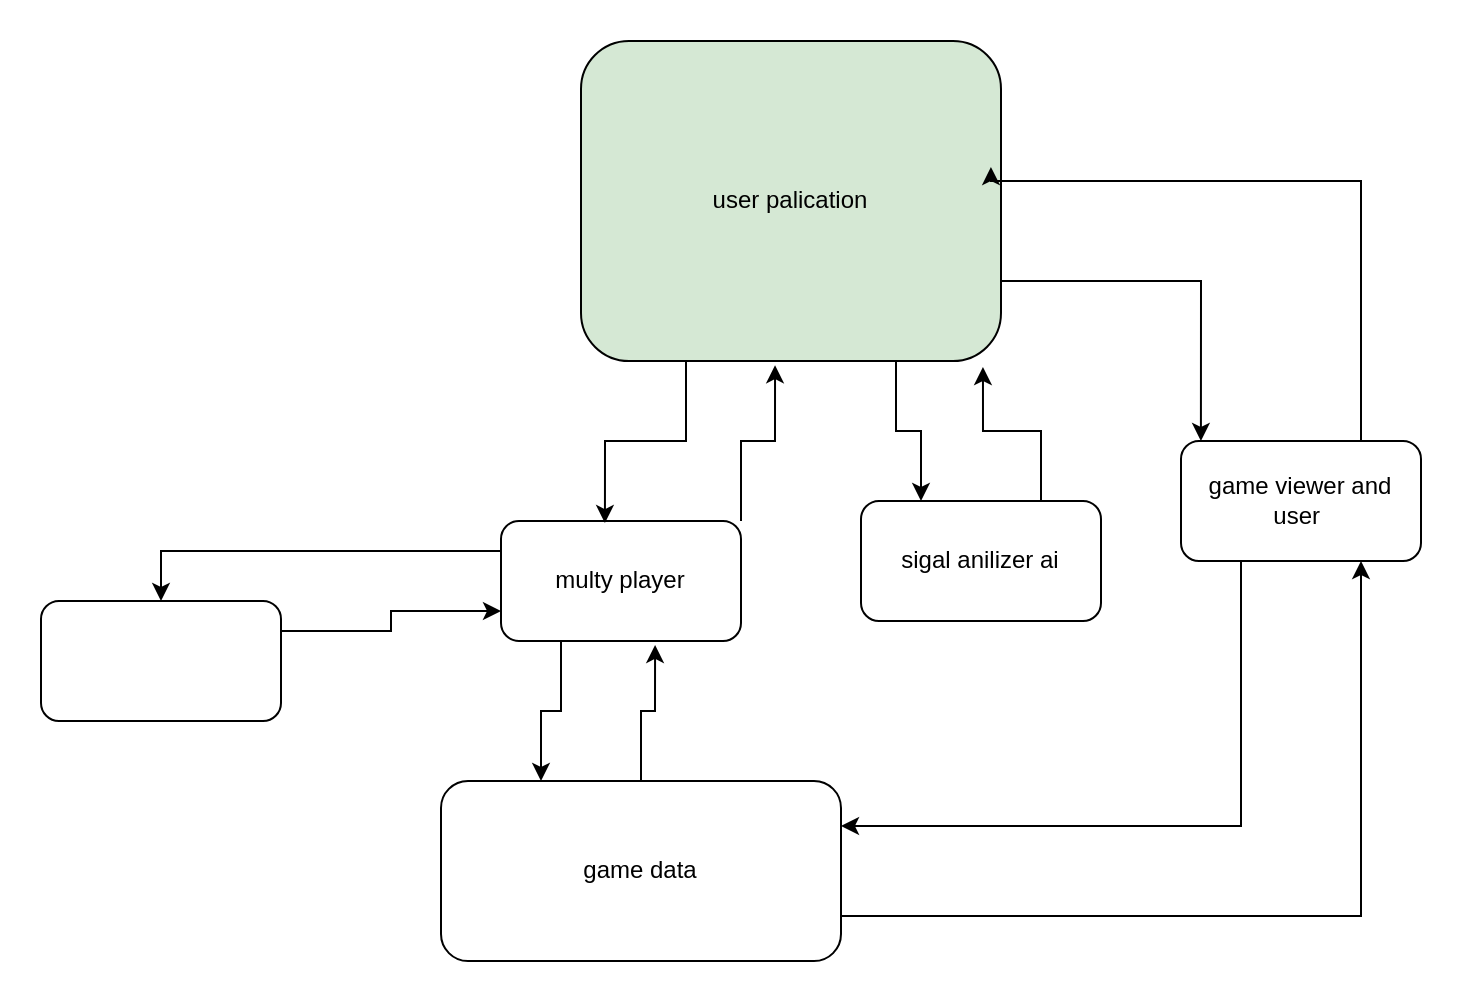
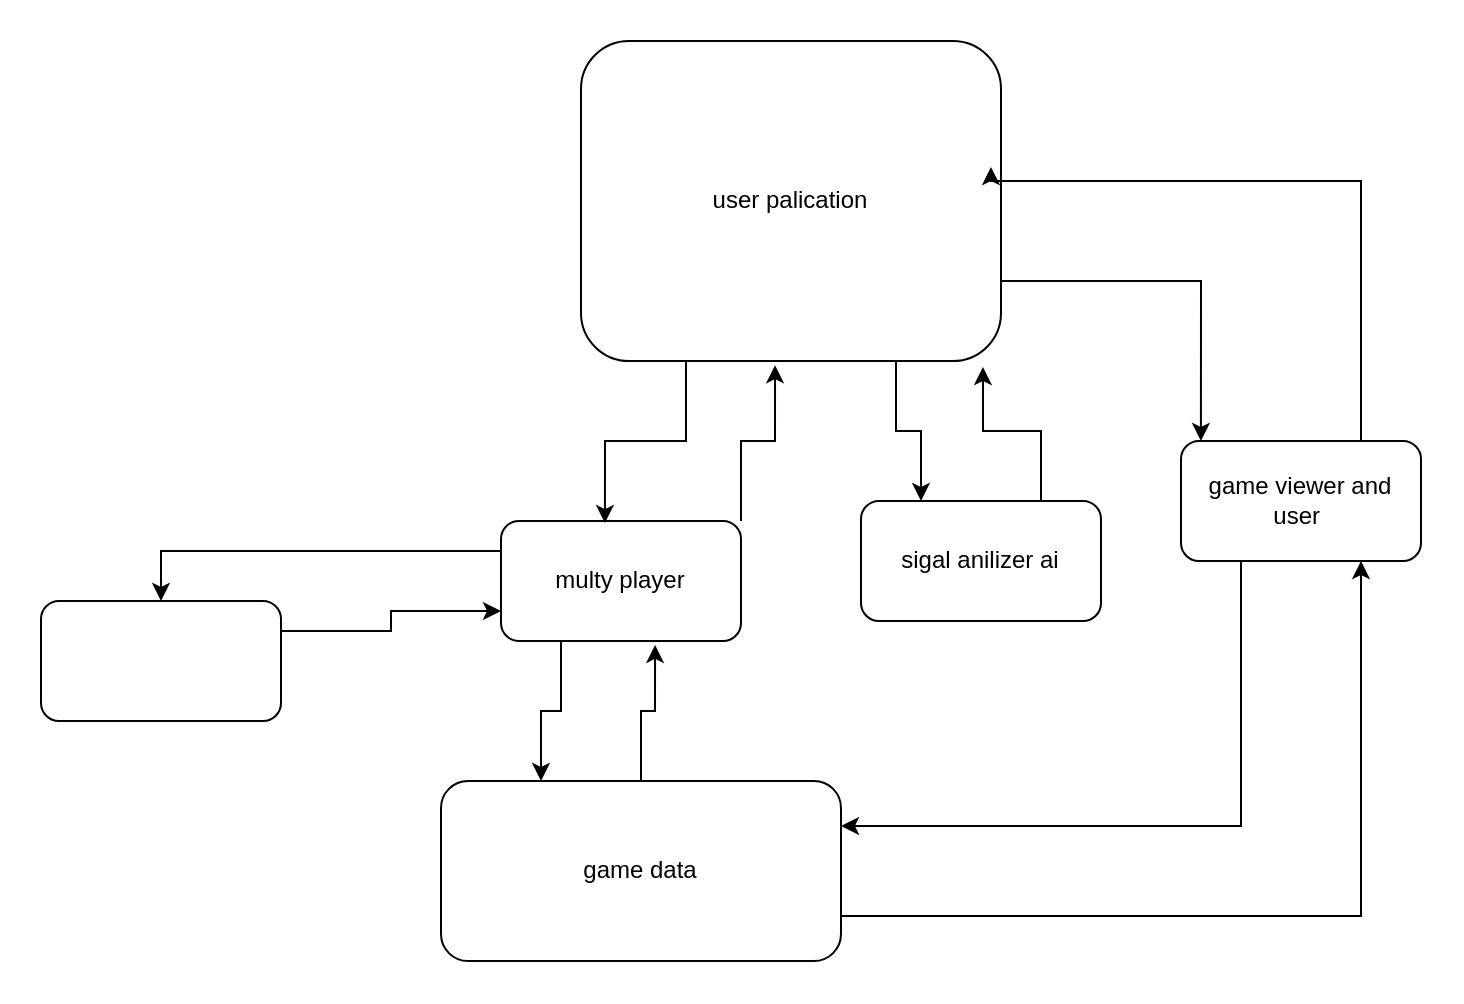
(791, 201) -> (791, 201)
